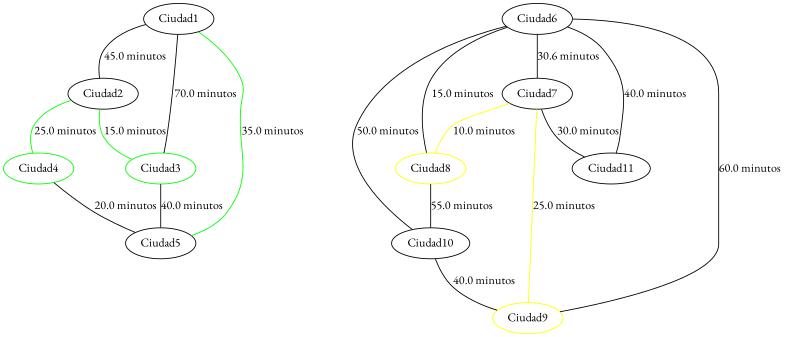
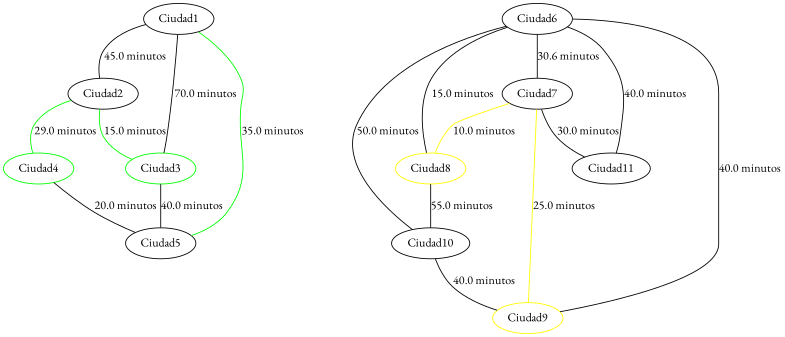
(66, 131) -> (66, 131)
(750, 169) -> (750, 169)
